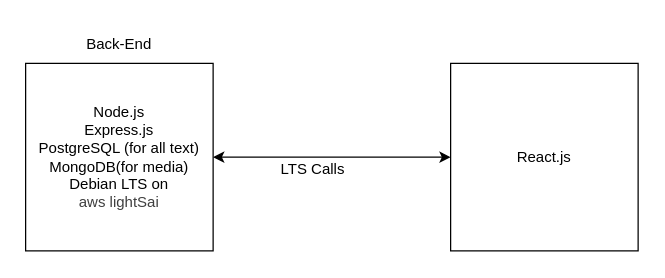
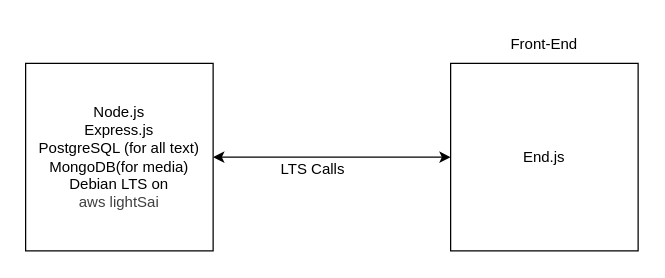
(119, 44) -> none
none -> (544, 44)
(544, 157) -> (544, 157)
